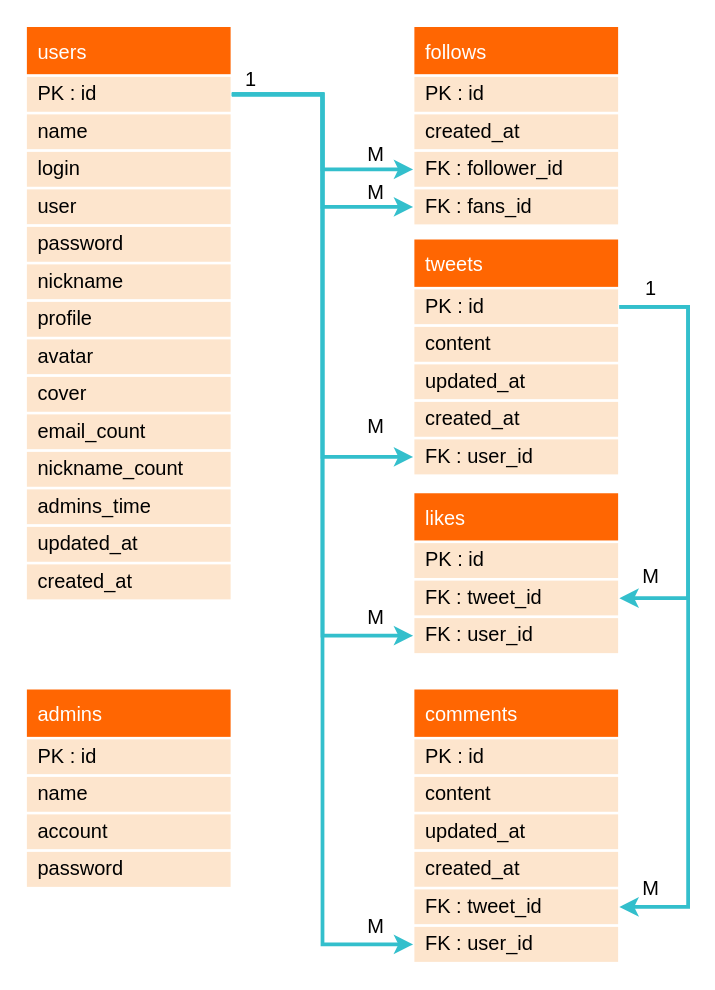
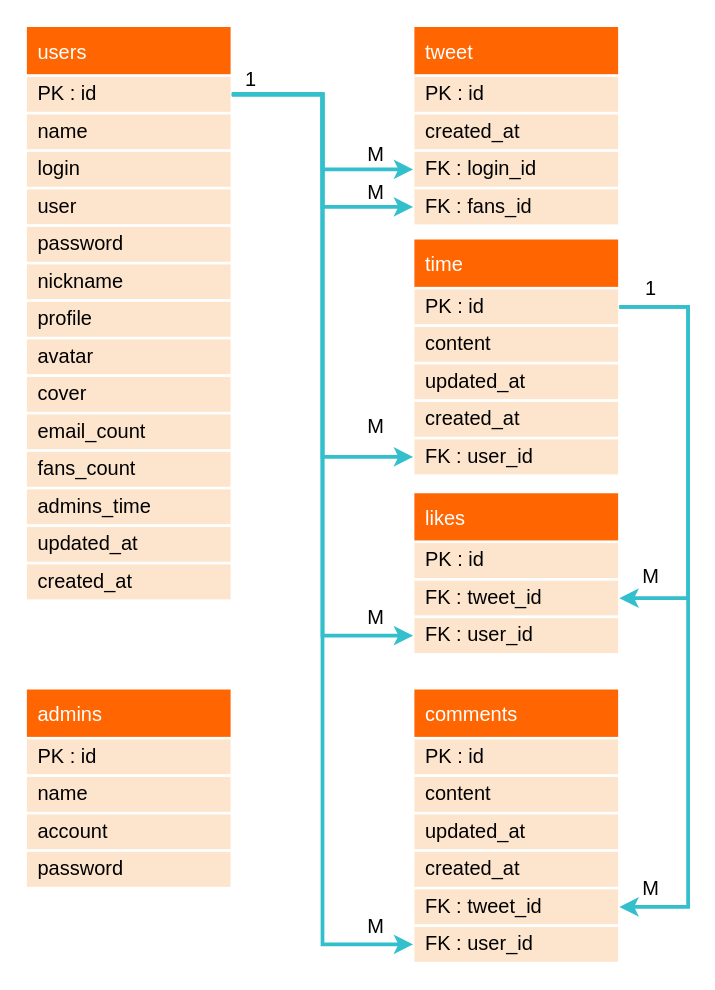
(459, 52) -> (453, 52)
(499, 168) -> (482, 168)
(459, 265) -> (445, 265)
(113, 468) -> (94, 468)
